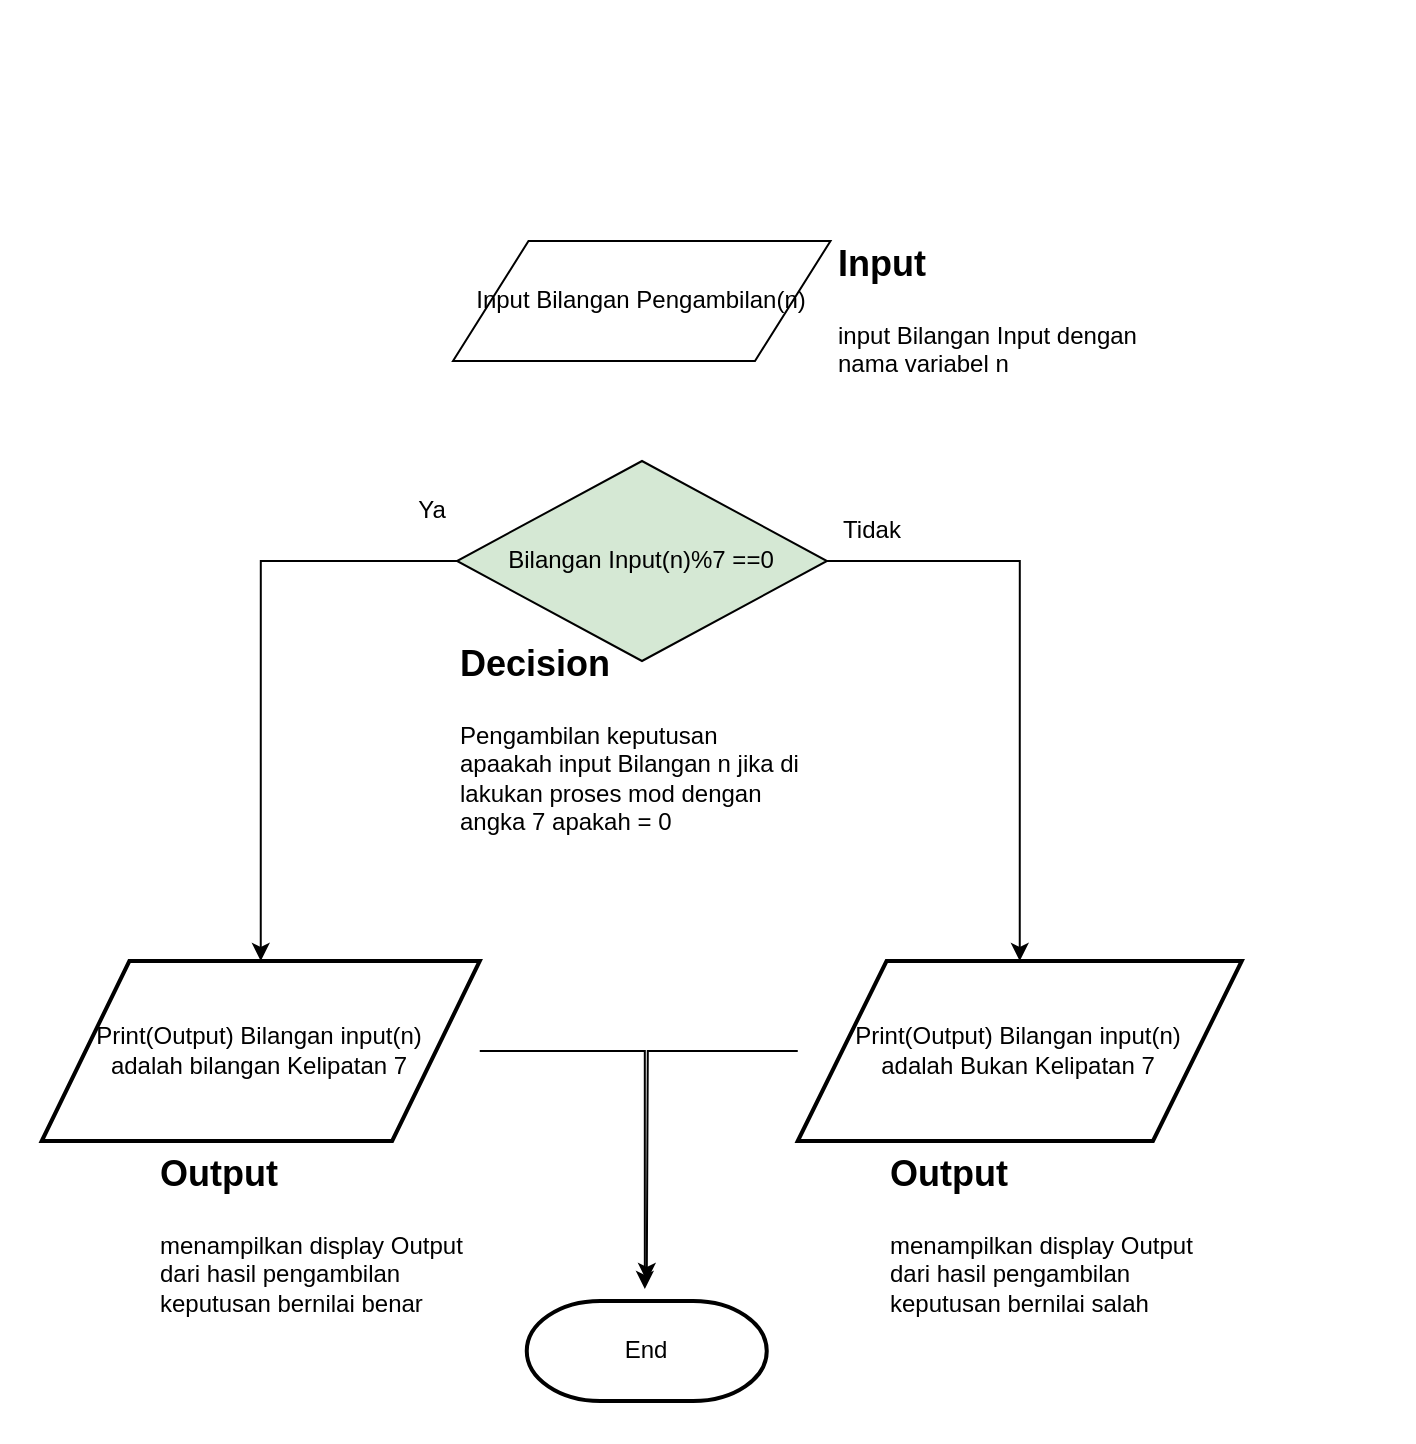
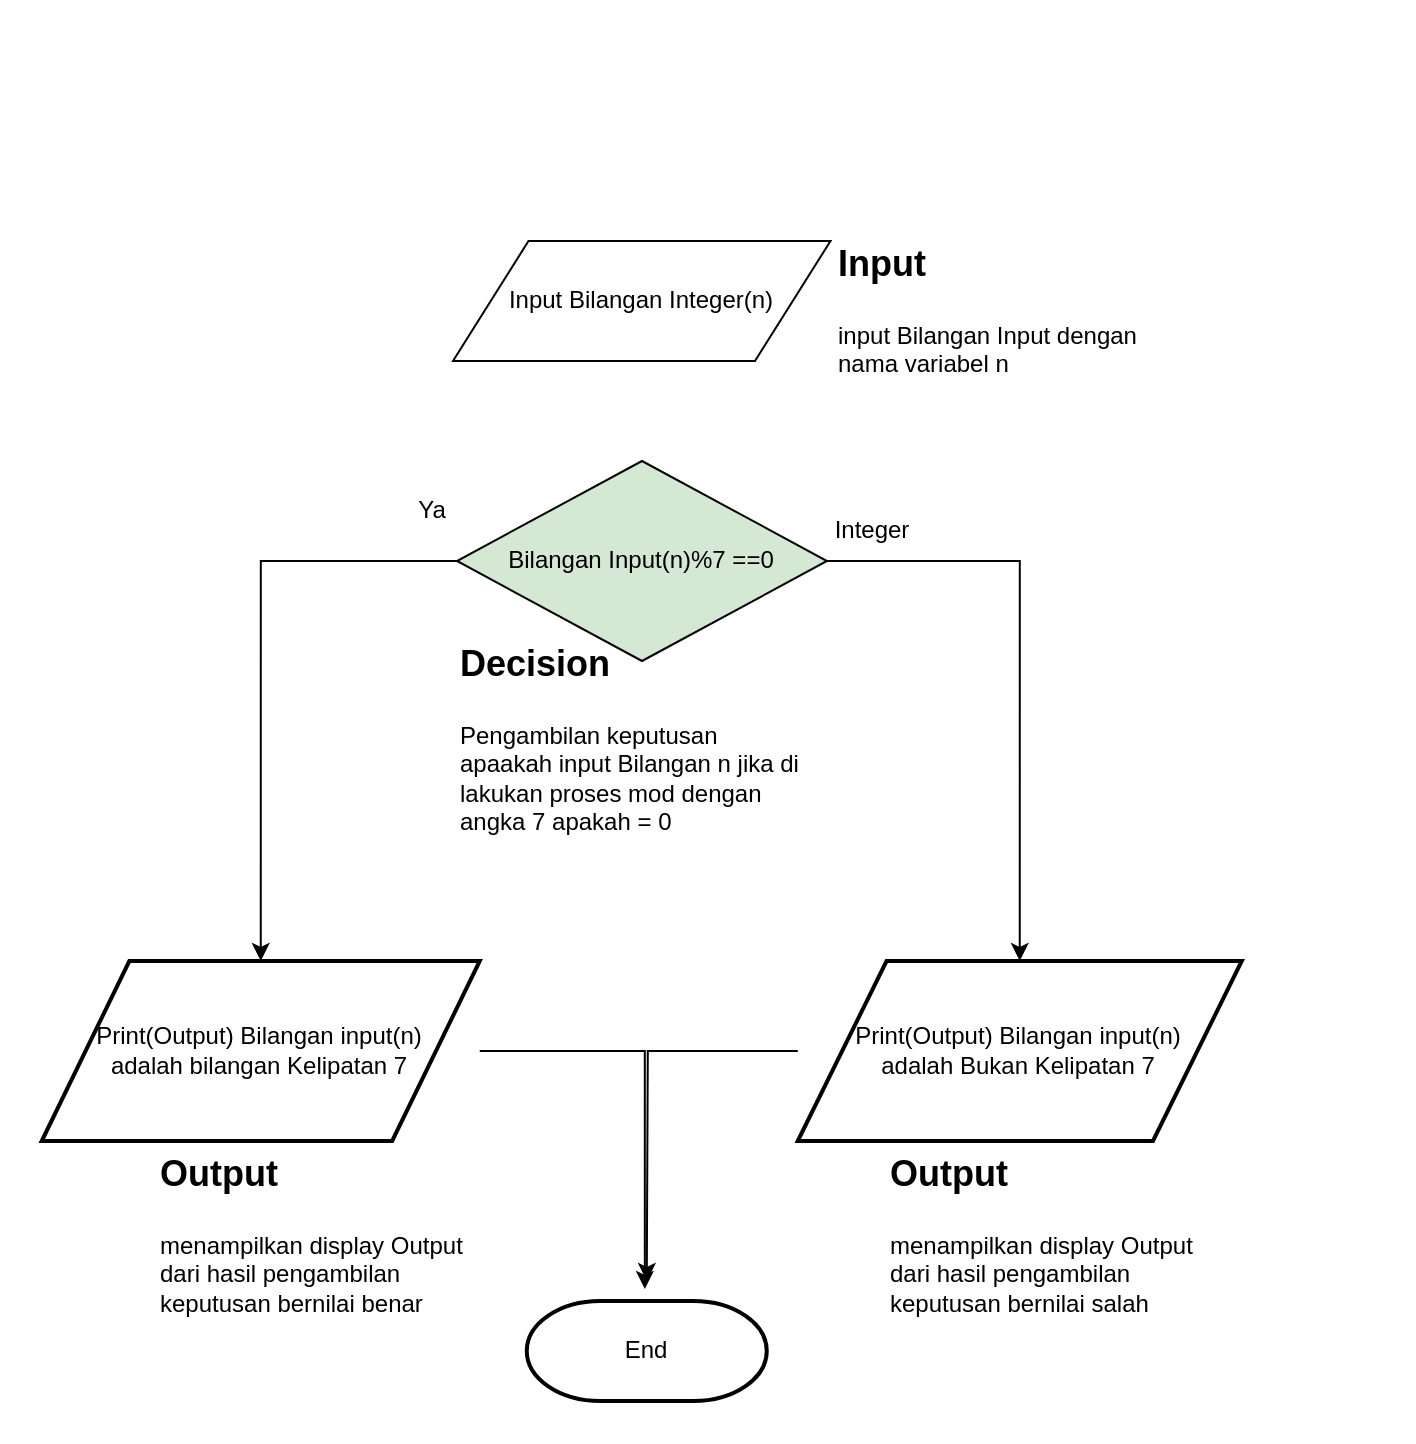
(642, 301) -> (642, 301)
(873, 531) -> (873, 531)
